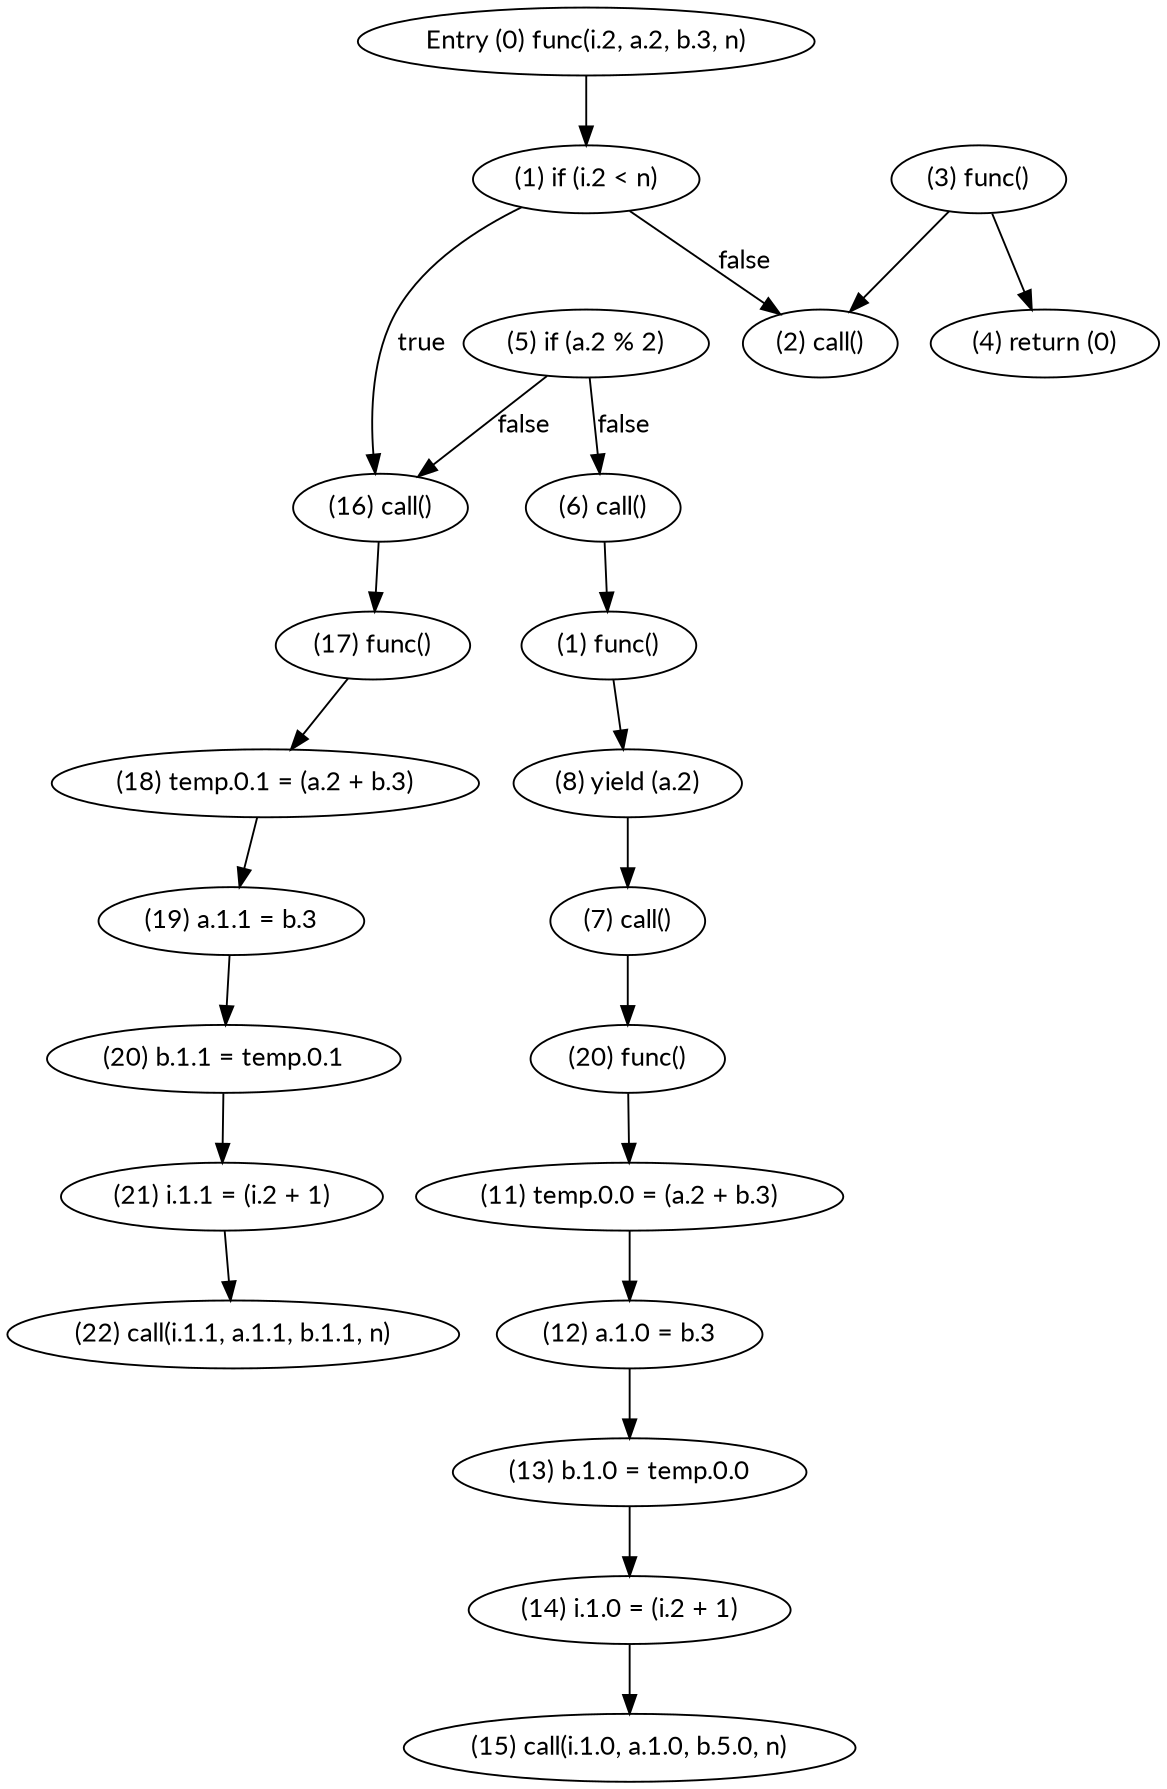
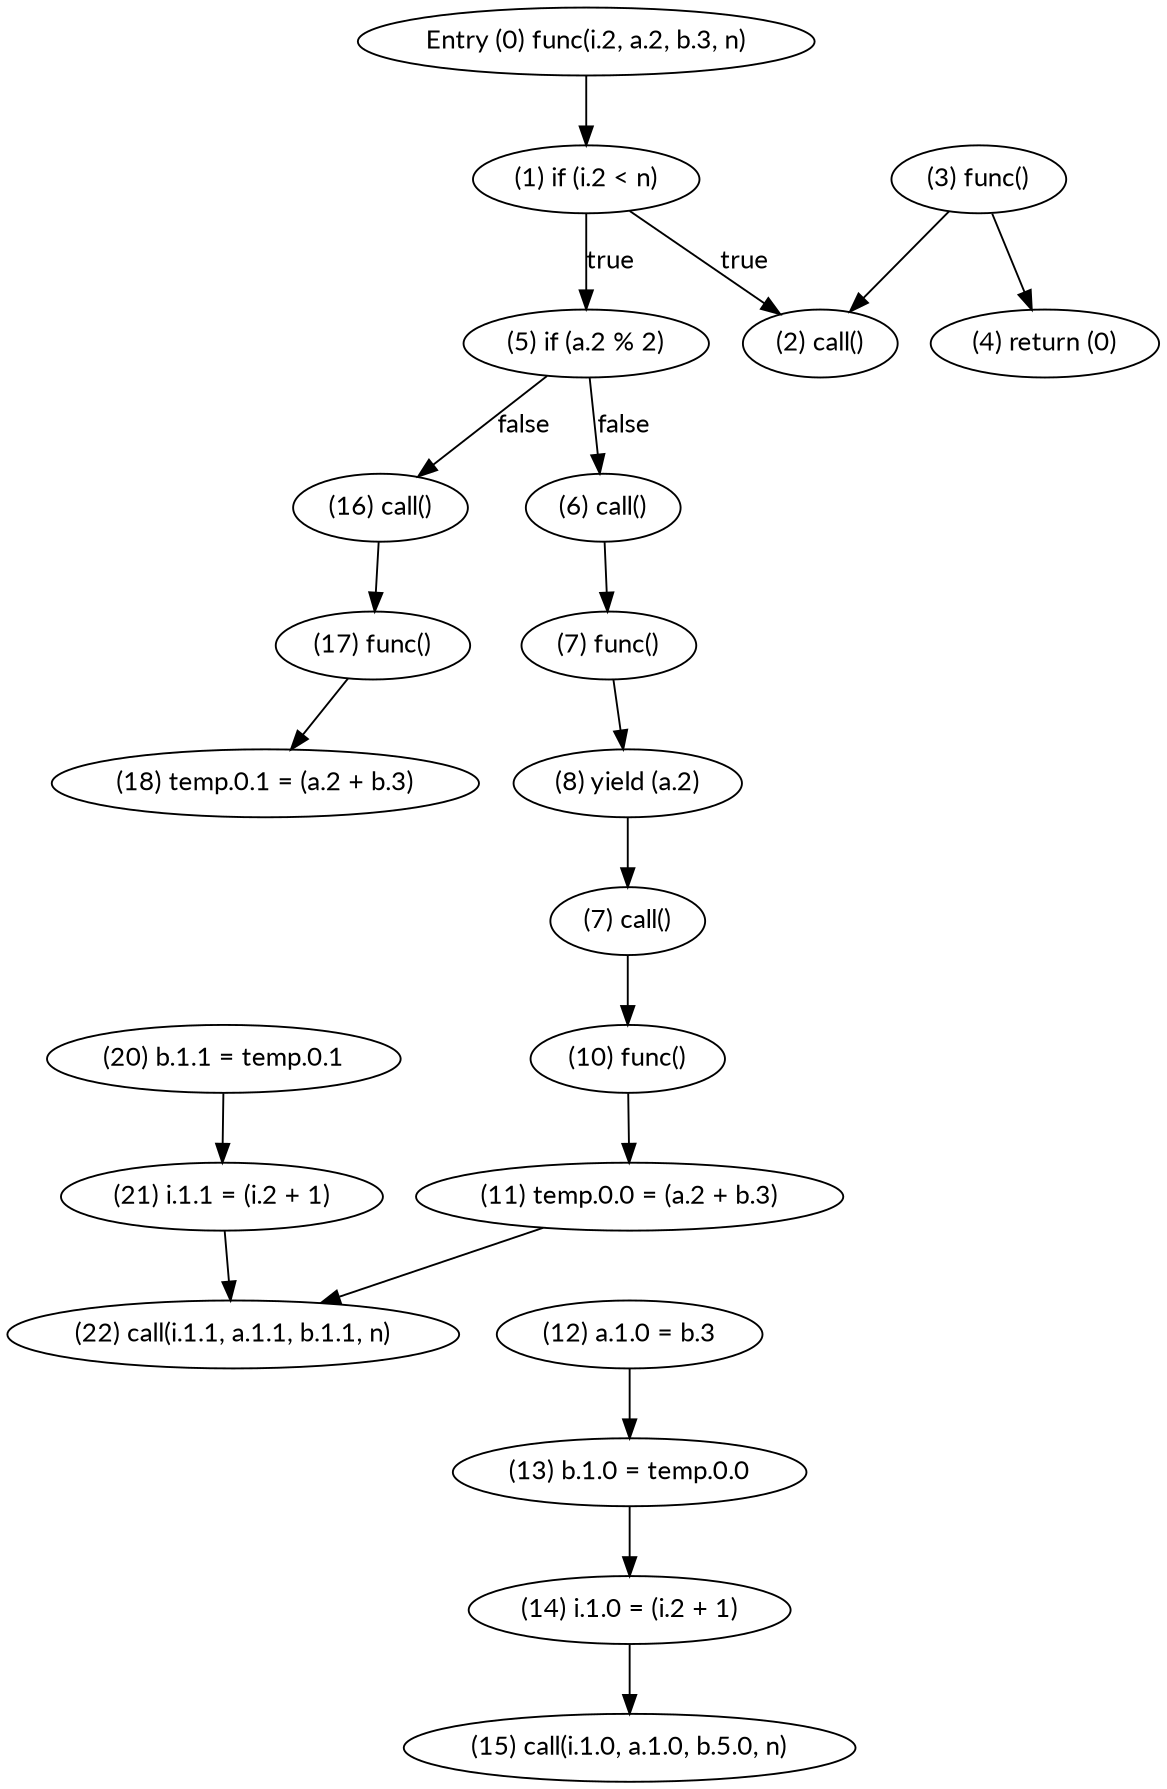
(745, 261) -> (745, 261)
(401, 304) -> (586, 252)
(609, 646) -> (609, 646)
(231, 921) -> none
(628, 1059) -> (628, 1059)
(630, 1256) -> (441, 1262)
